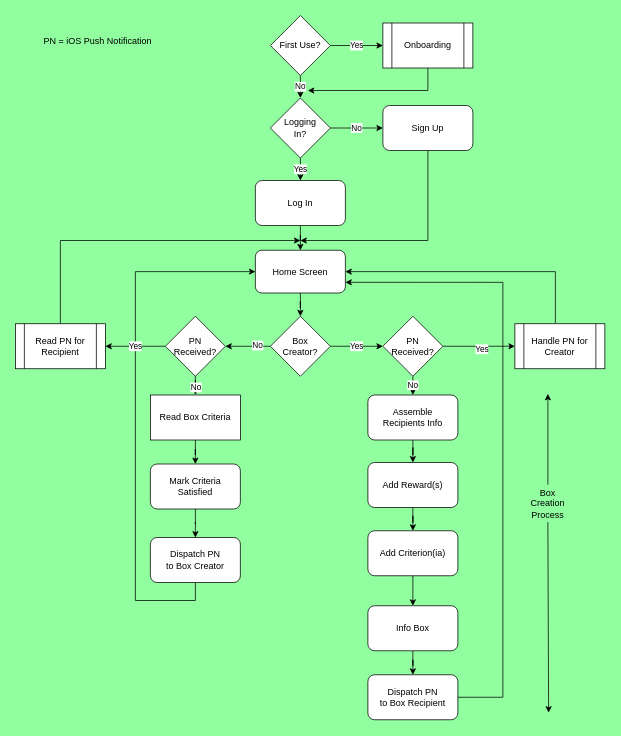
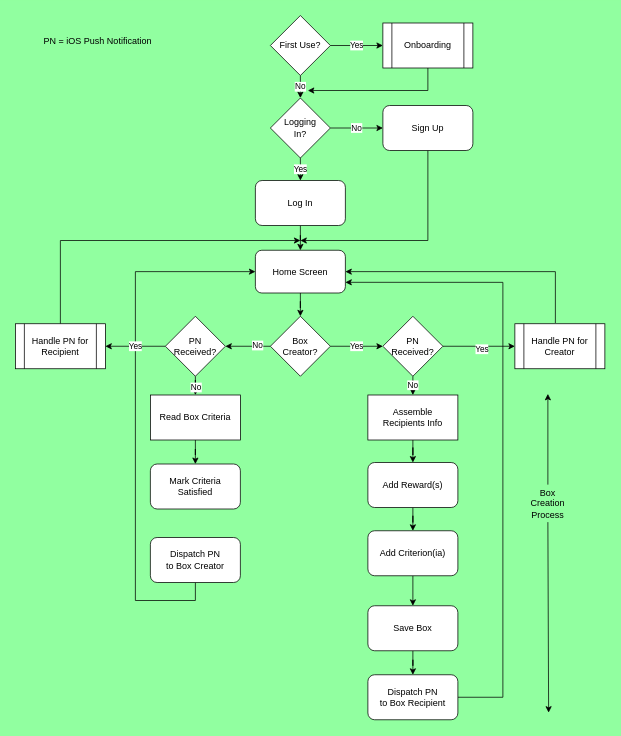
(60, 346) -> (60, 346)
(413, 417) -> (413, 417)
(195, 522) -> none
(413, 628) -> (413, 628)
